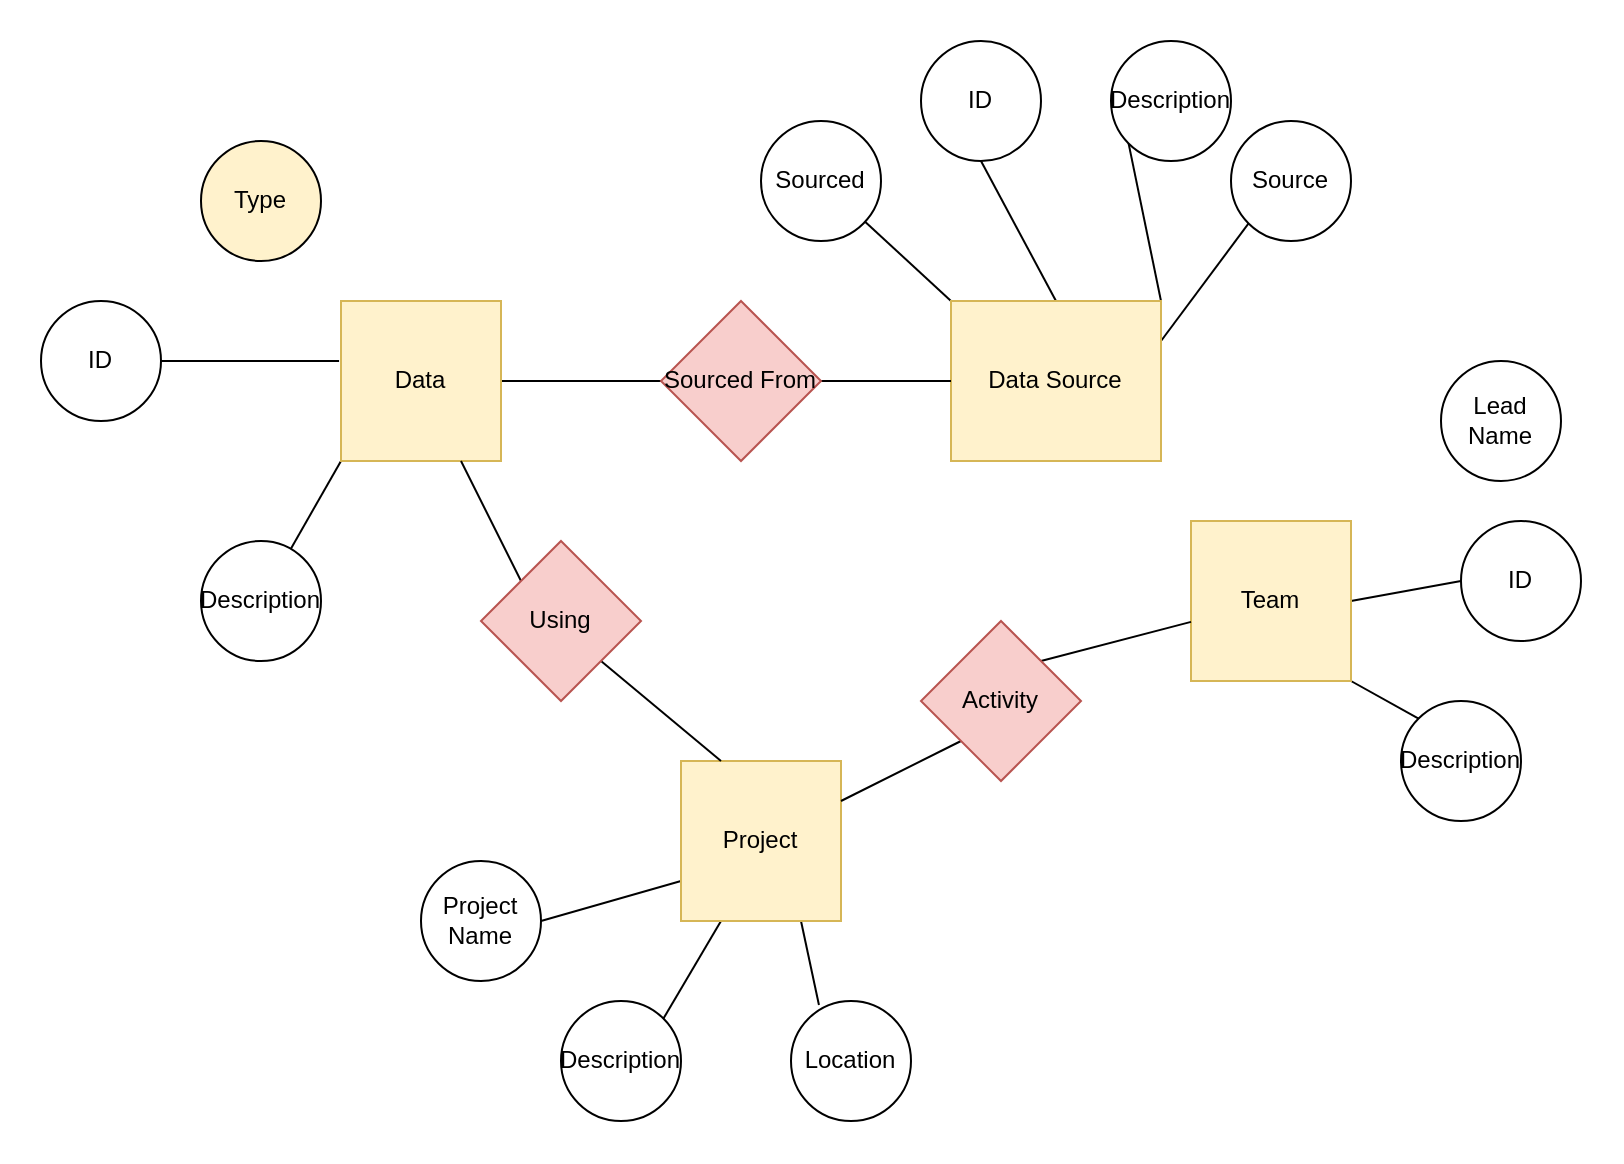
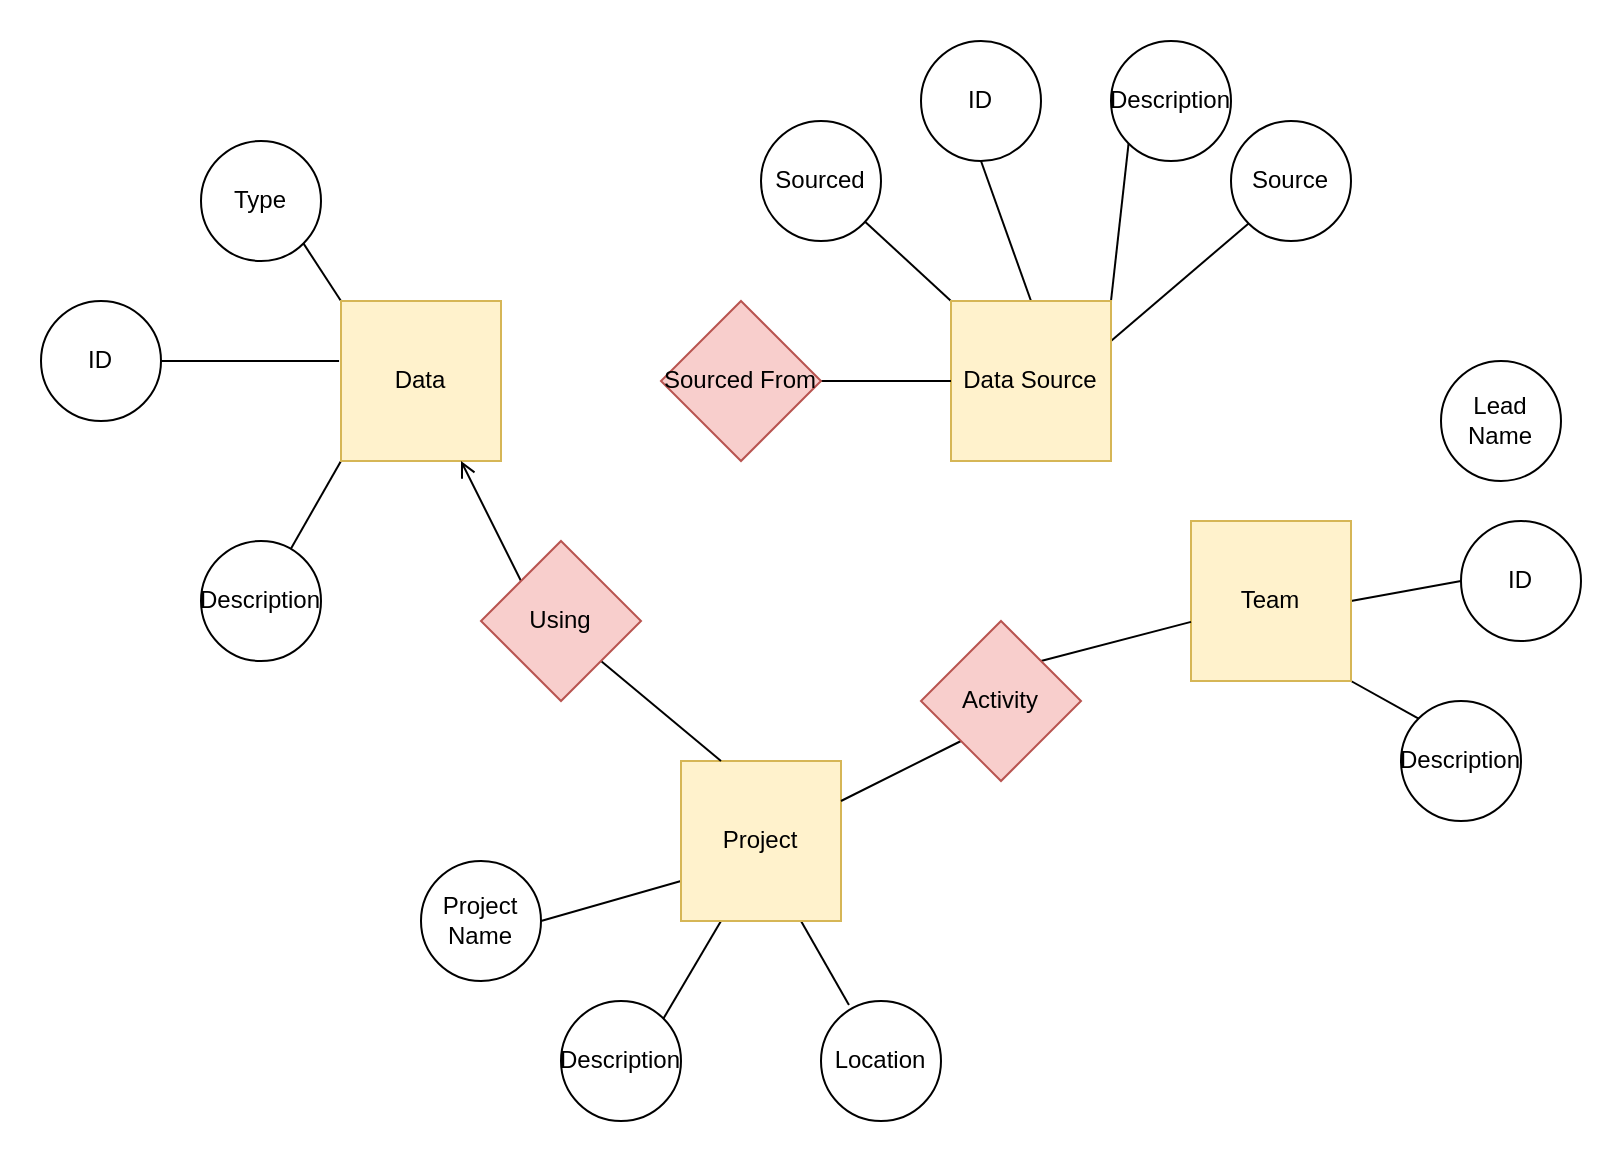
(261, 201) -> (261, 201)
none -> (322, 272)
(581, 381) -> none
(1056, 381) -> (1031, 381)
(463, 465) -> (464, 468)
(851, 1061) -> (881, 1061)
